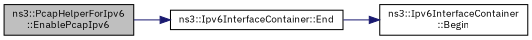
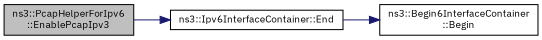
(69, 20) -> (69, 20)
(454, 20) -> (459, 20)
